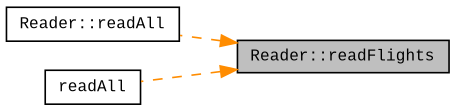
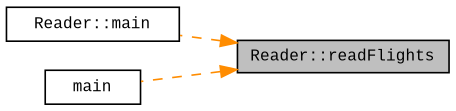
(93, 24) -> (93, 24)
(93, 87) -> (93, 87)
